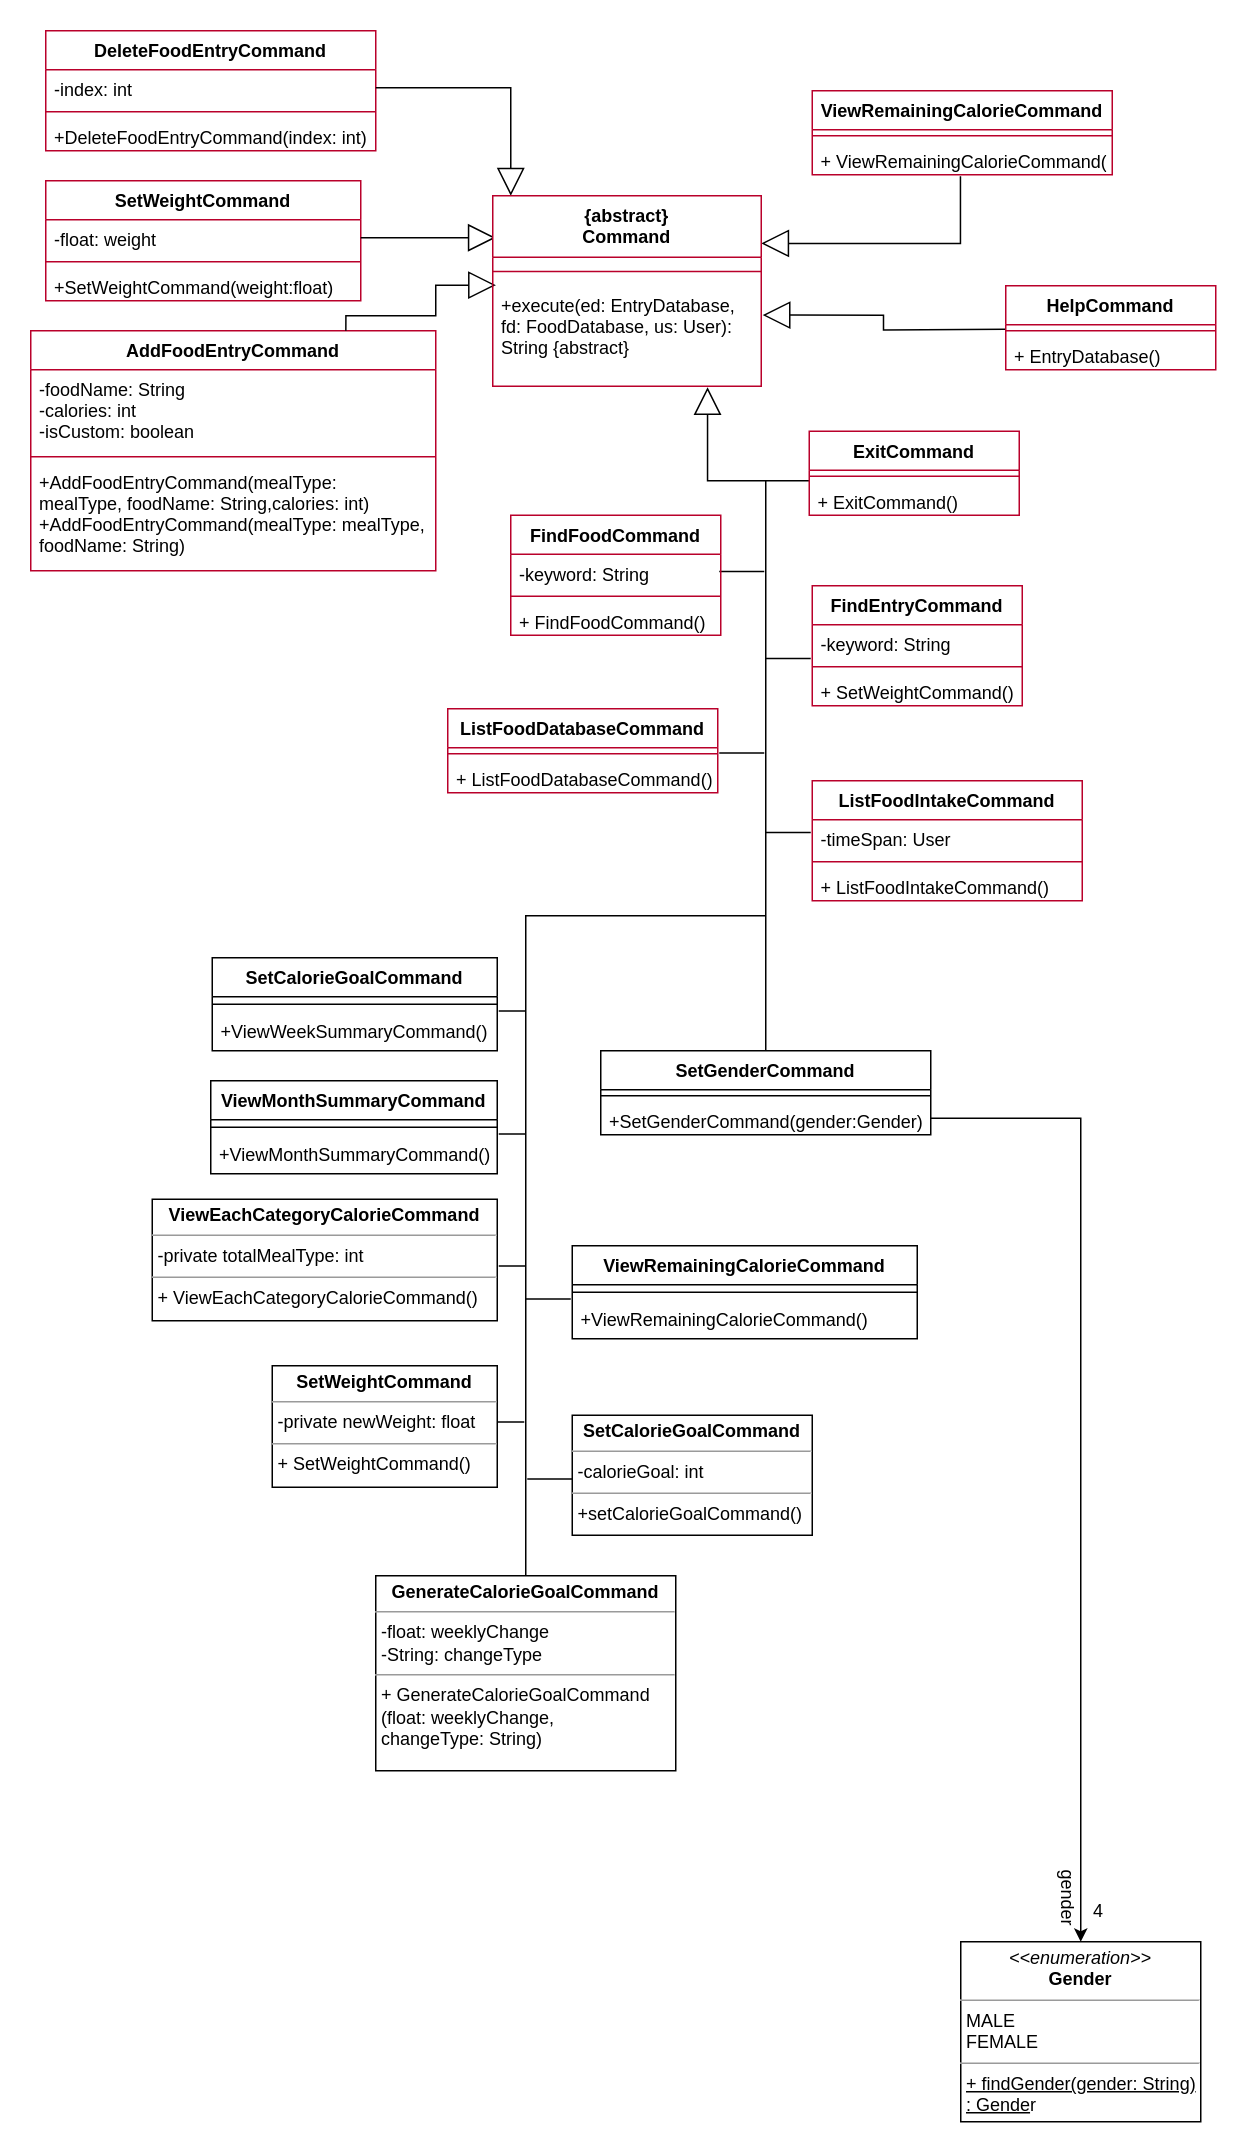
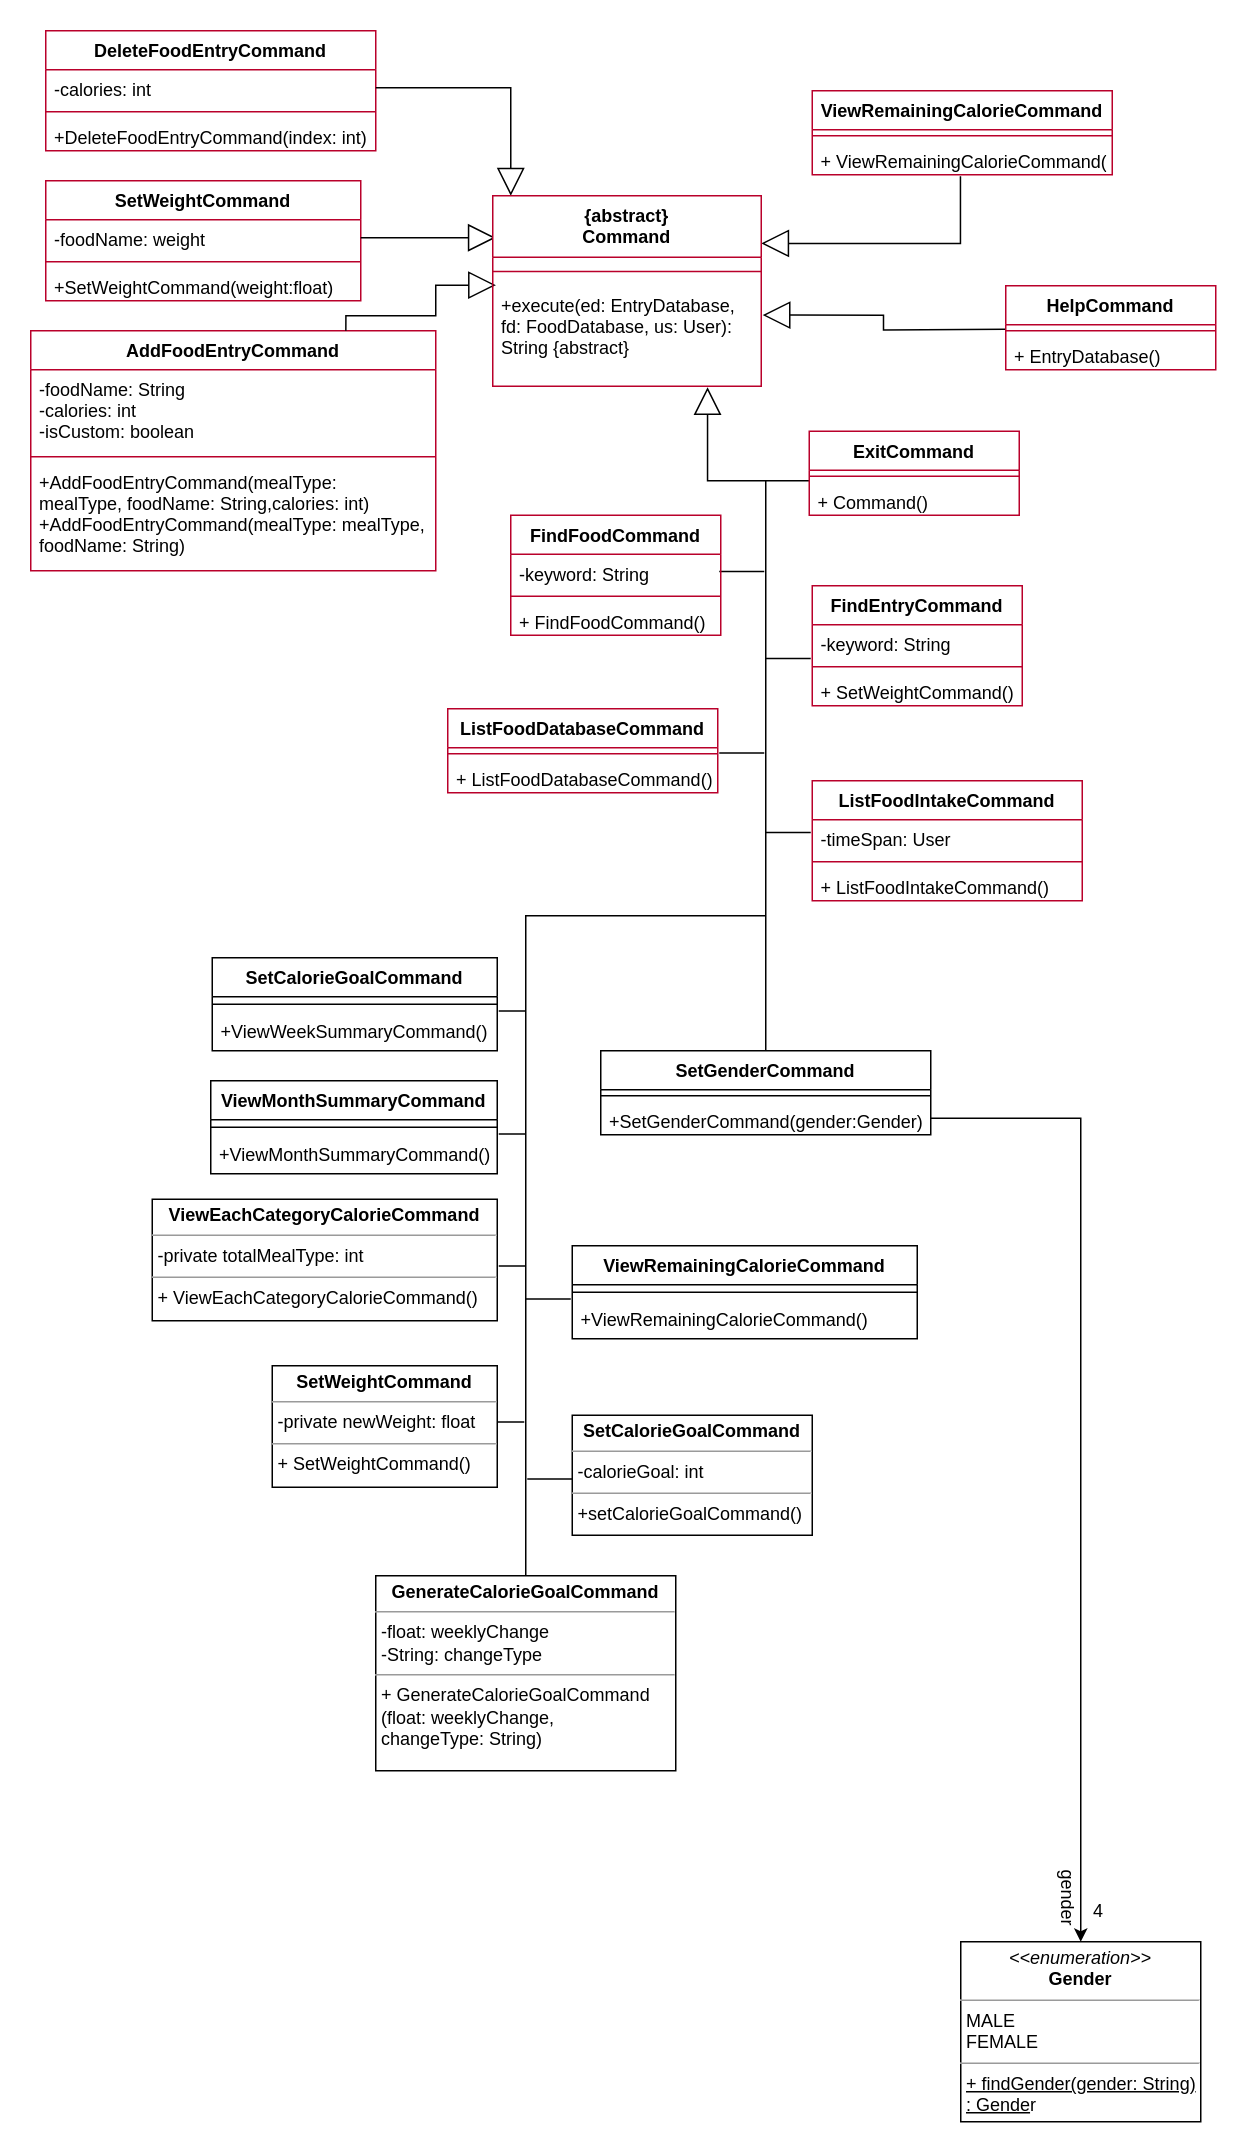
(100, 90) -> (113, 90)
(115, 240) -> (133, 240)
(888, 503) -> (871, 503)
